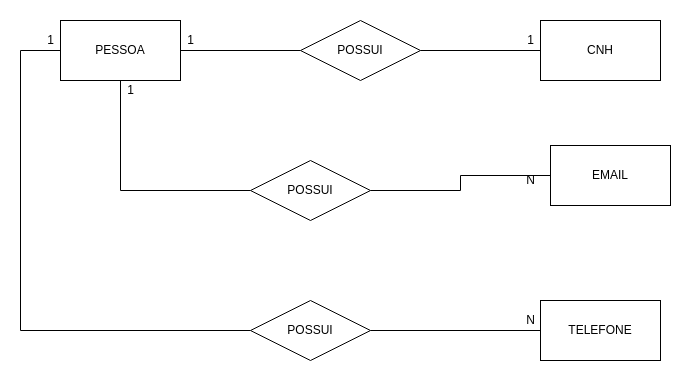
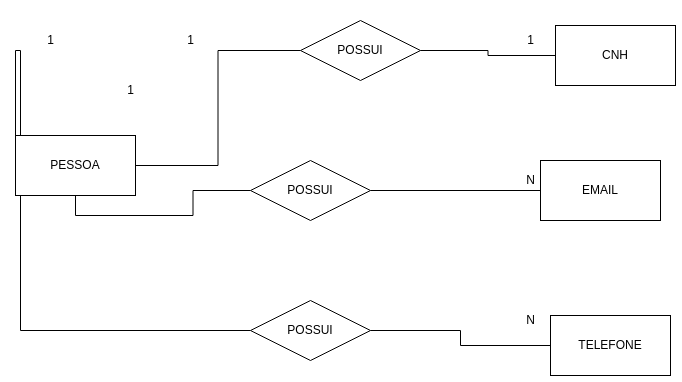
(121, 51) -> (76, 166)
(601, 51) -> (616, 56)
(611, 176) -> (601, 191)
(601, 331) -> (611, 346)
